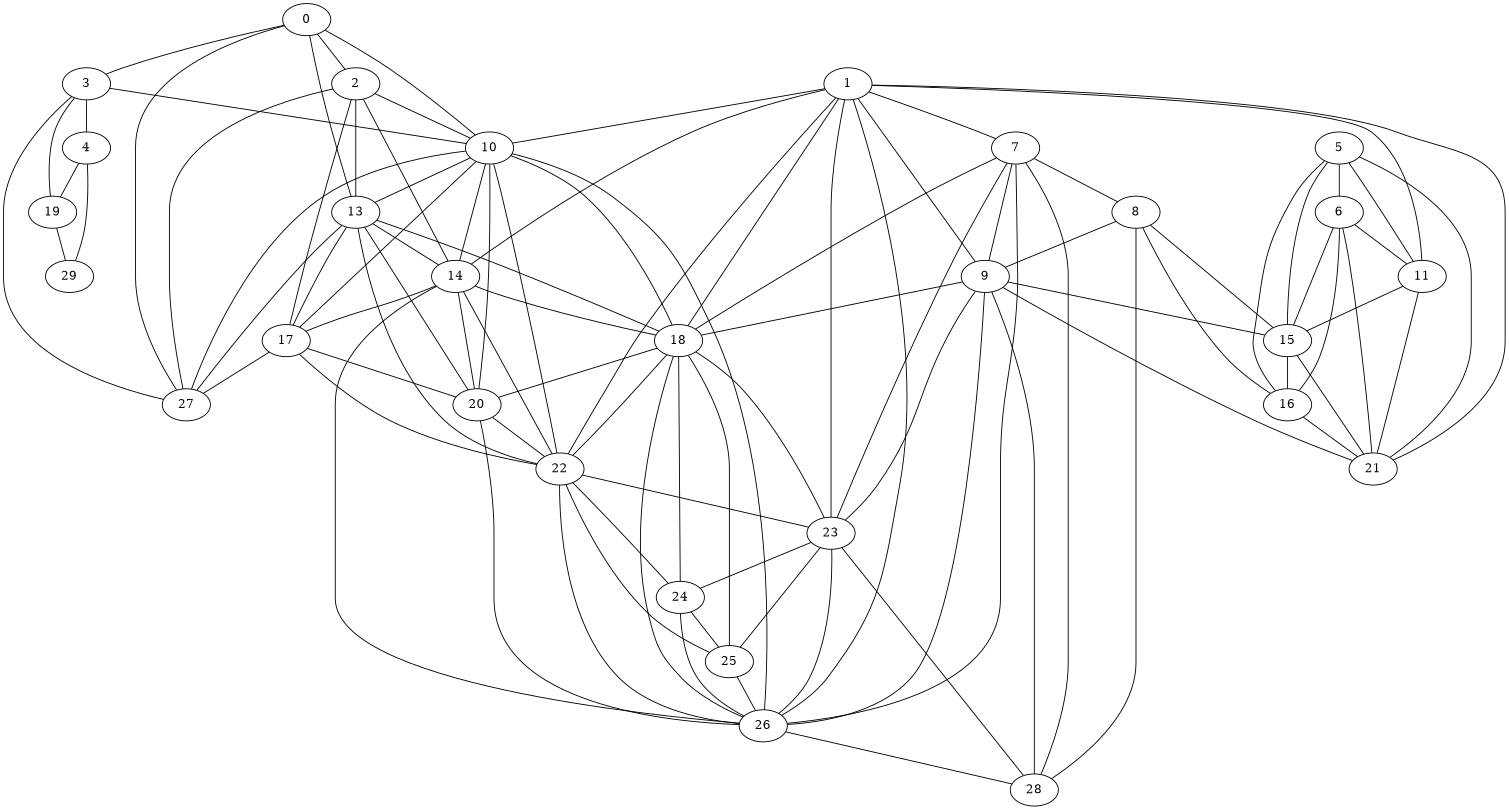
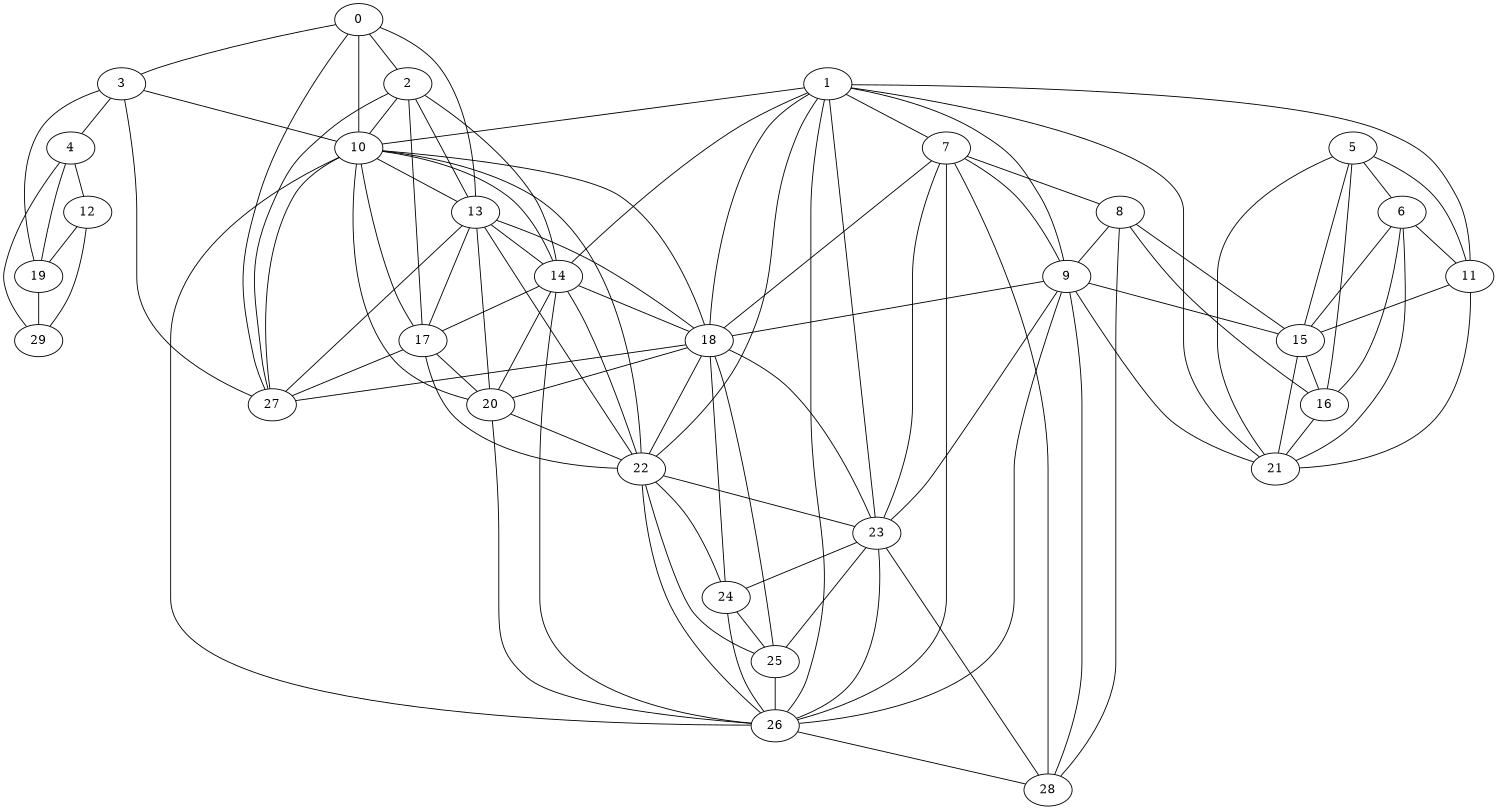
none -> (88, 212)
(642, 567) -> (500, 371)
